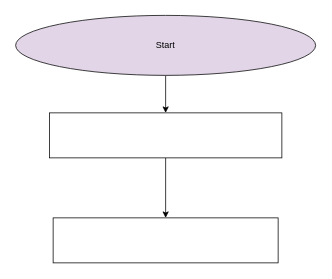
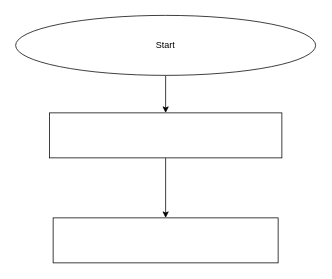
(165, 45) -> (165, 45)
